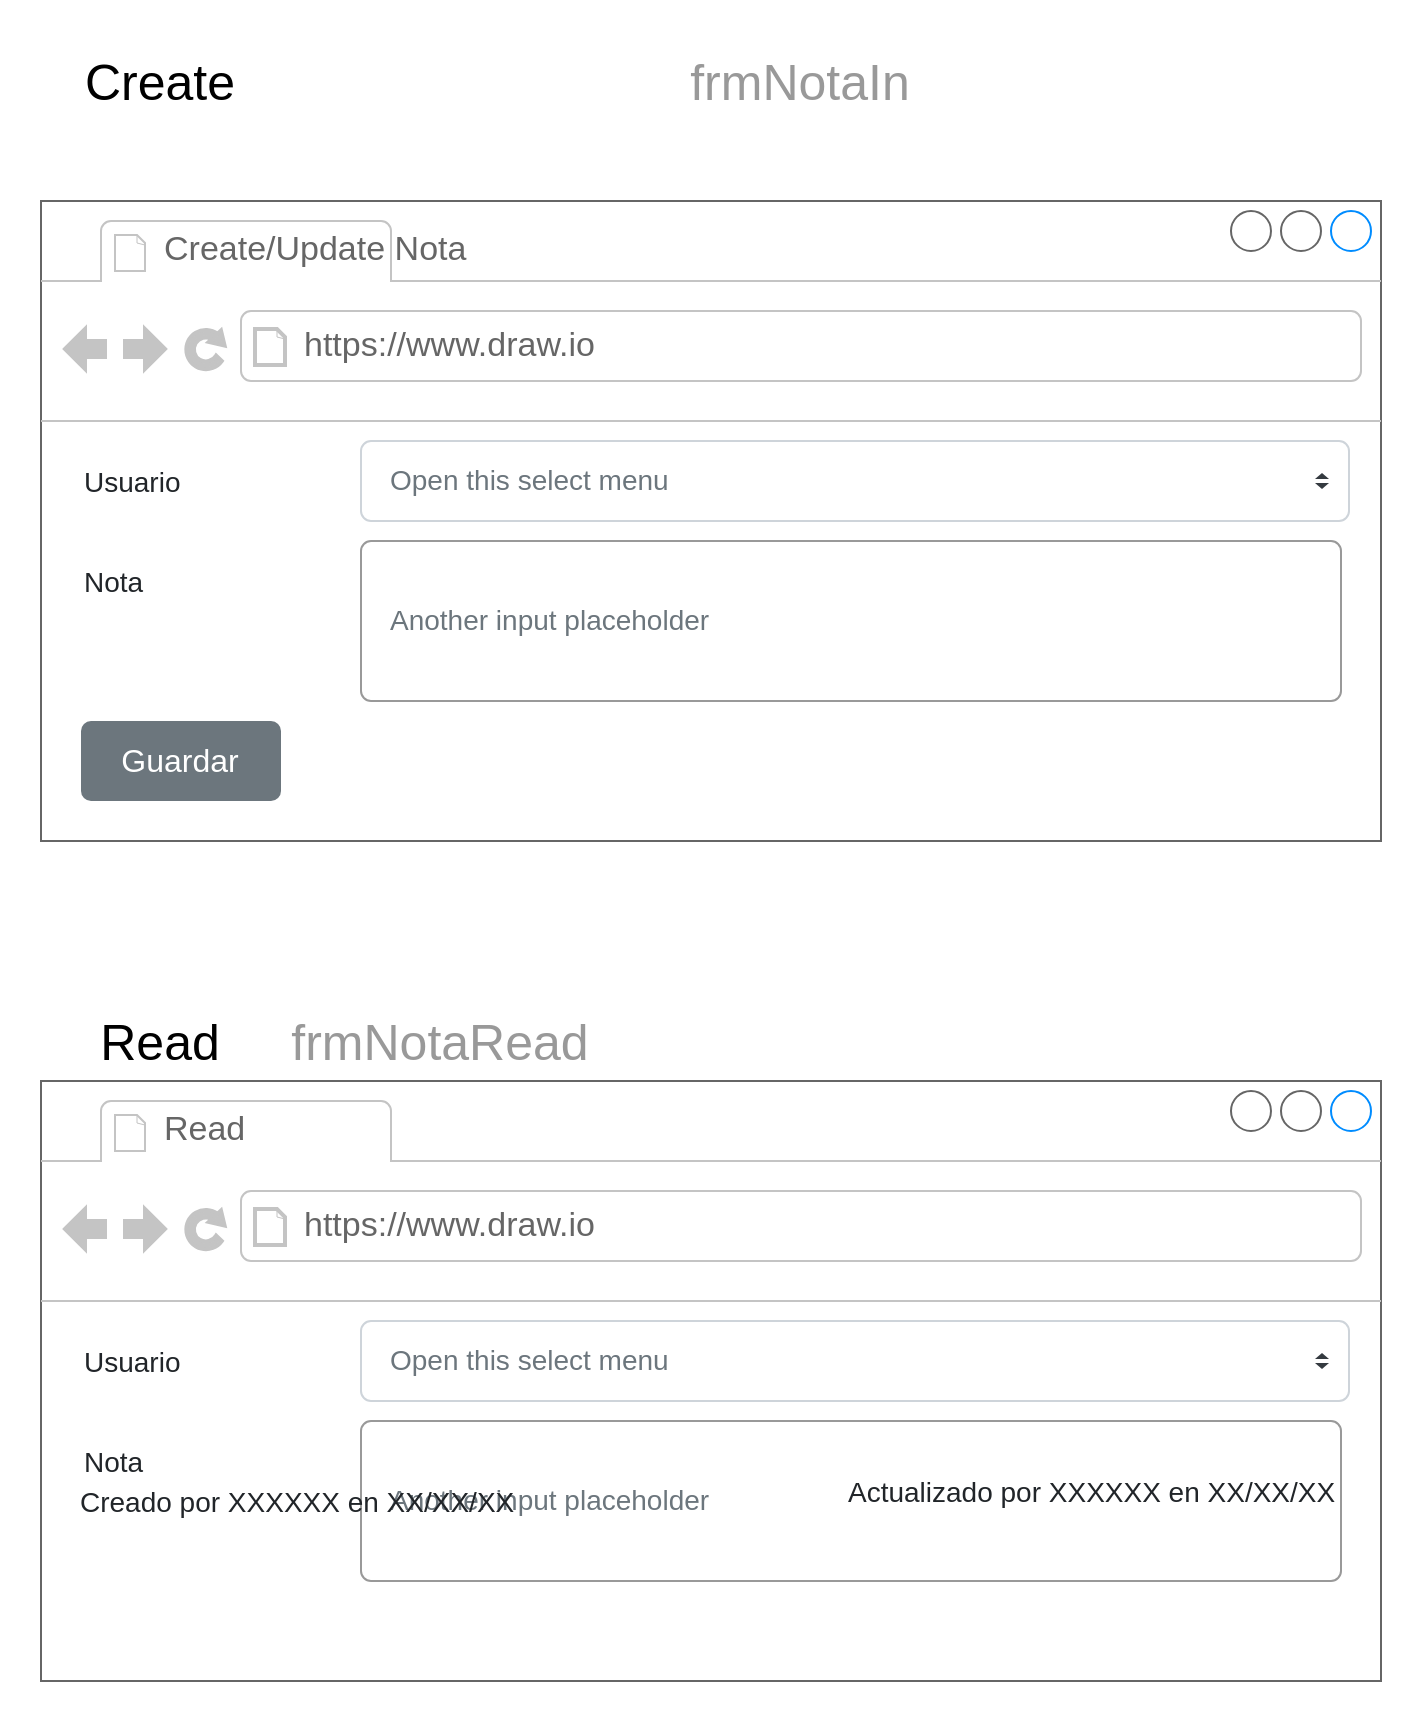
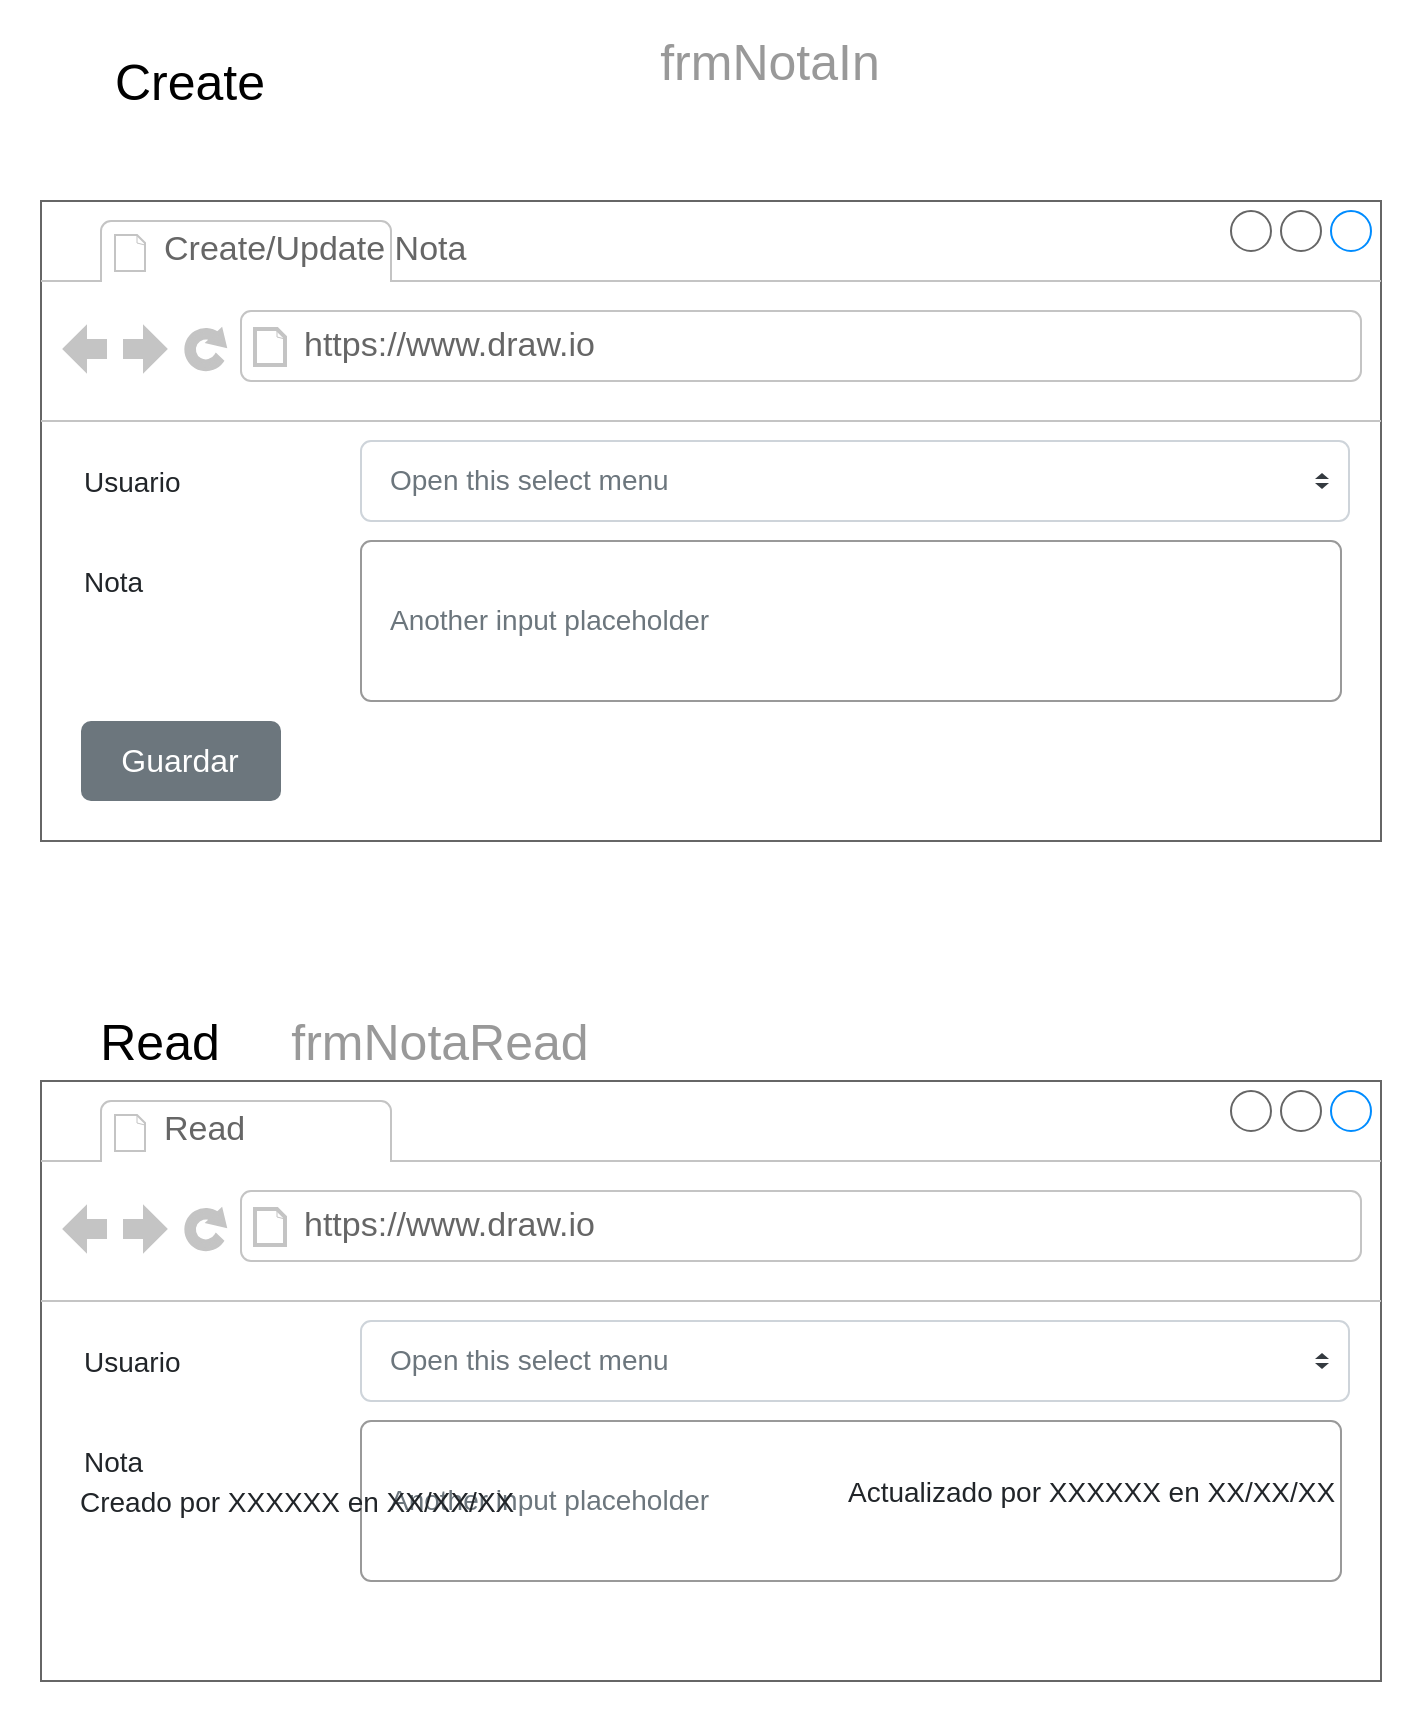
(161, 81) -> (191, 81)
(801, 81) -> (771, 61)
